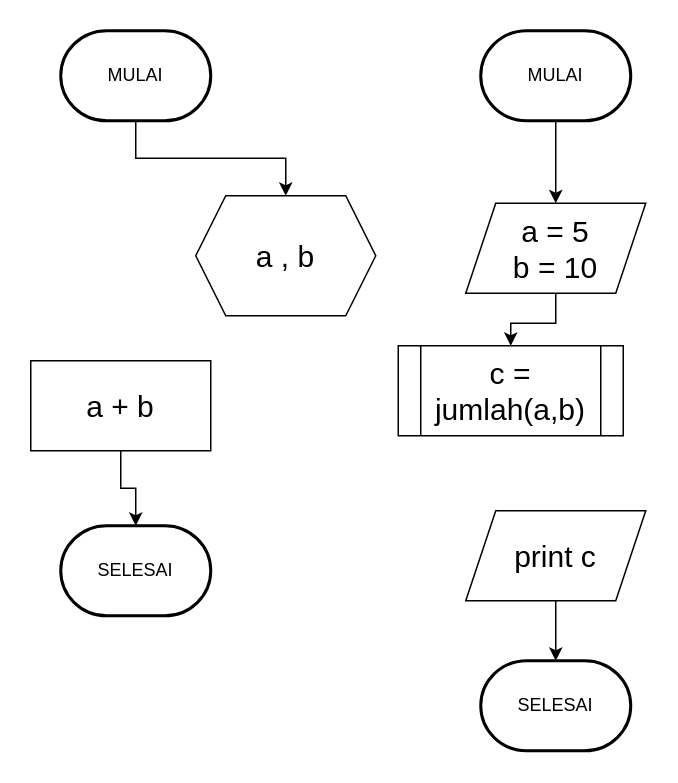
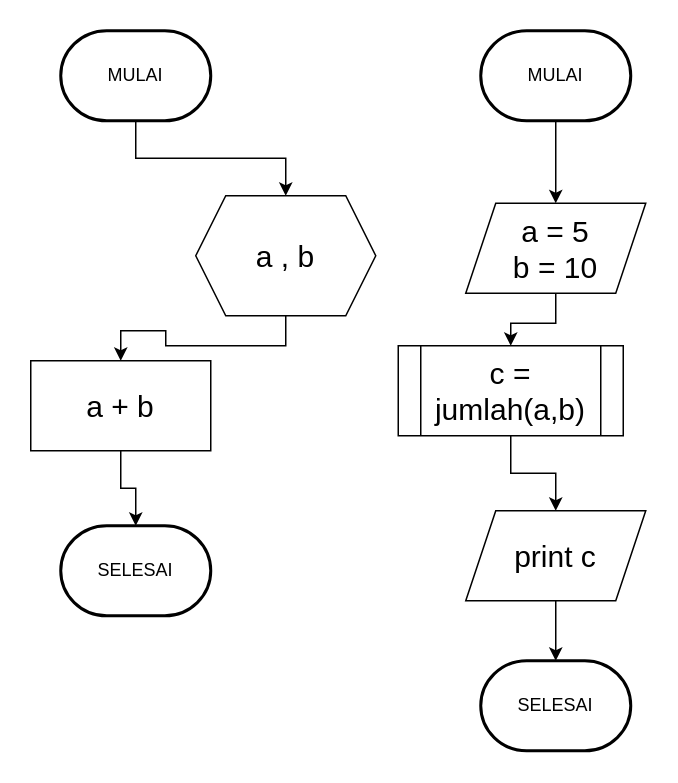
none -> (201, 346)
none -> (528, 473)
